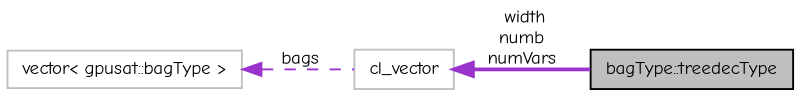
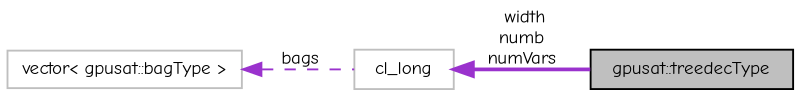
(404, 69) -> (404, 69)
(692, 69) -> (692, 69)
